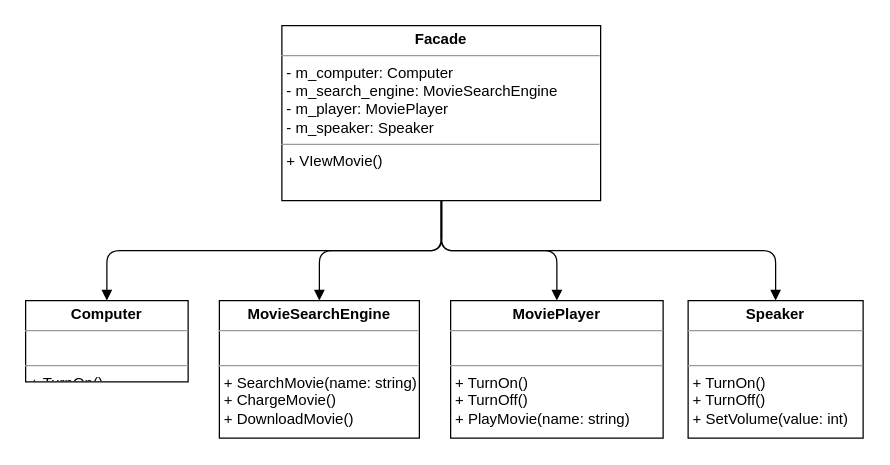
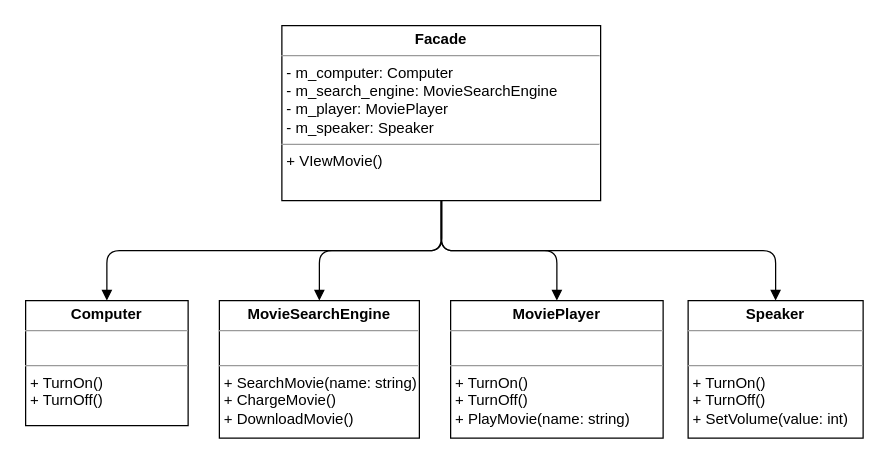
(107, 341) -> (107, 363)
